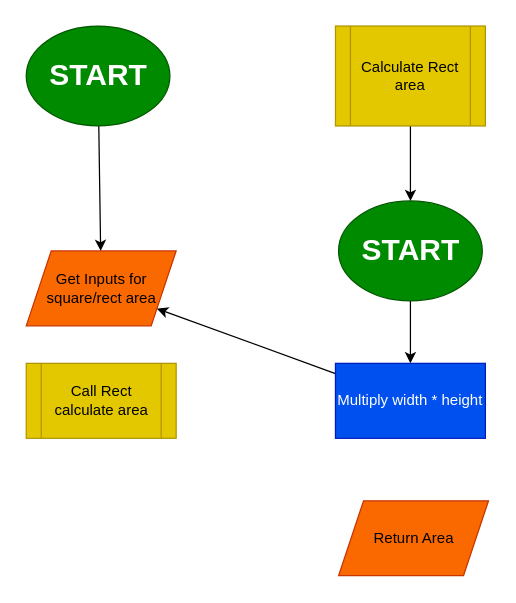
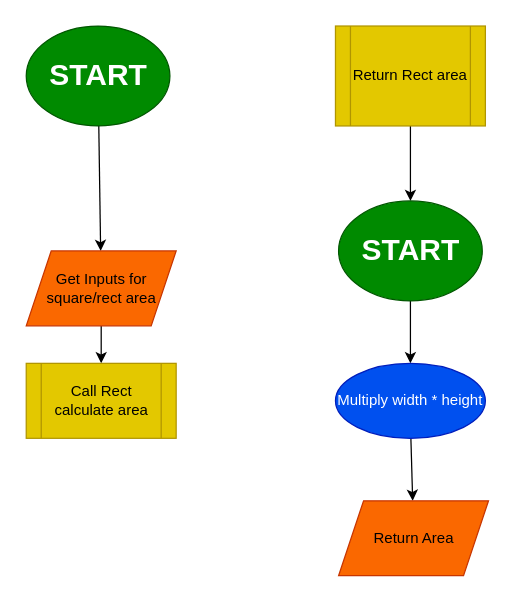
(411, 76) -> (411, 76)
none -> (101, 340)
(250, 342) -> (412, 465)
(411, 401) -> (411, 401)
